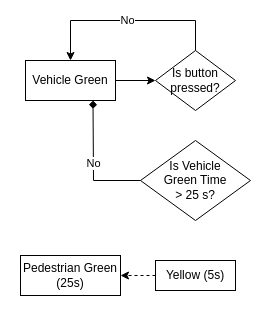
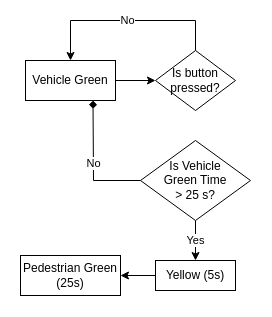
none -> (196, 237)
(141, 276) -> (141, 276)
